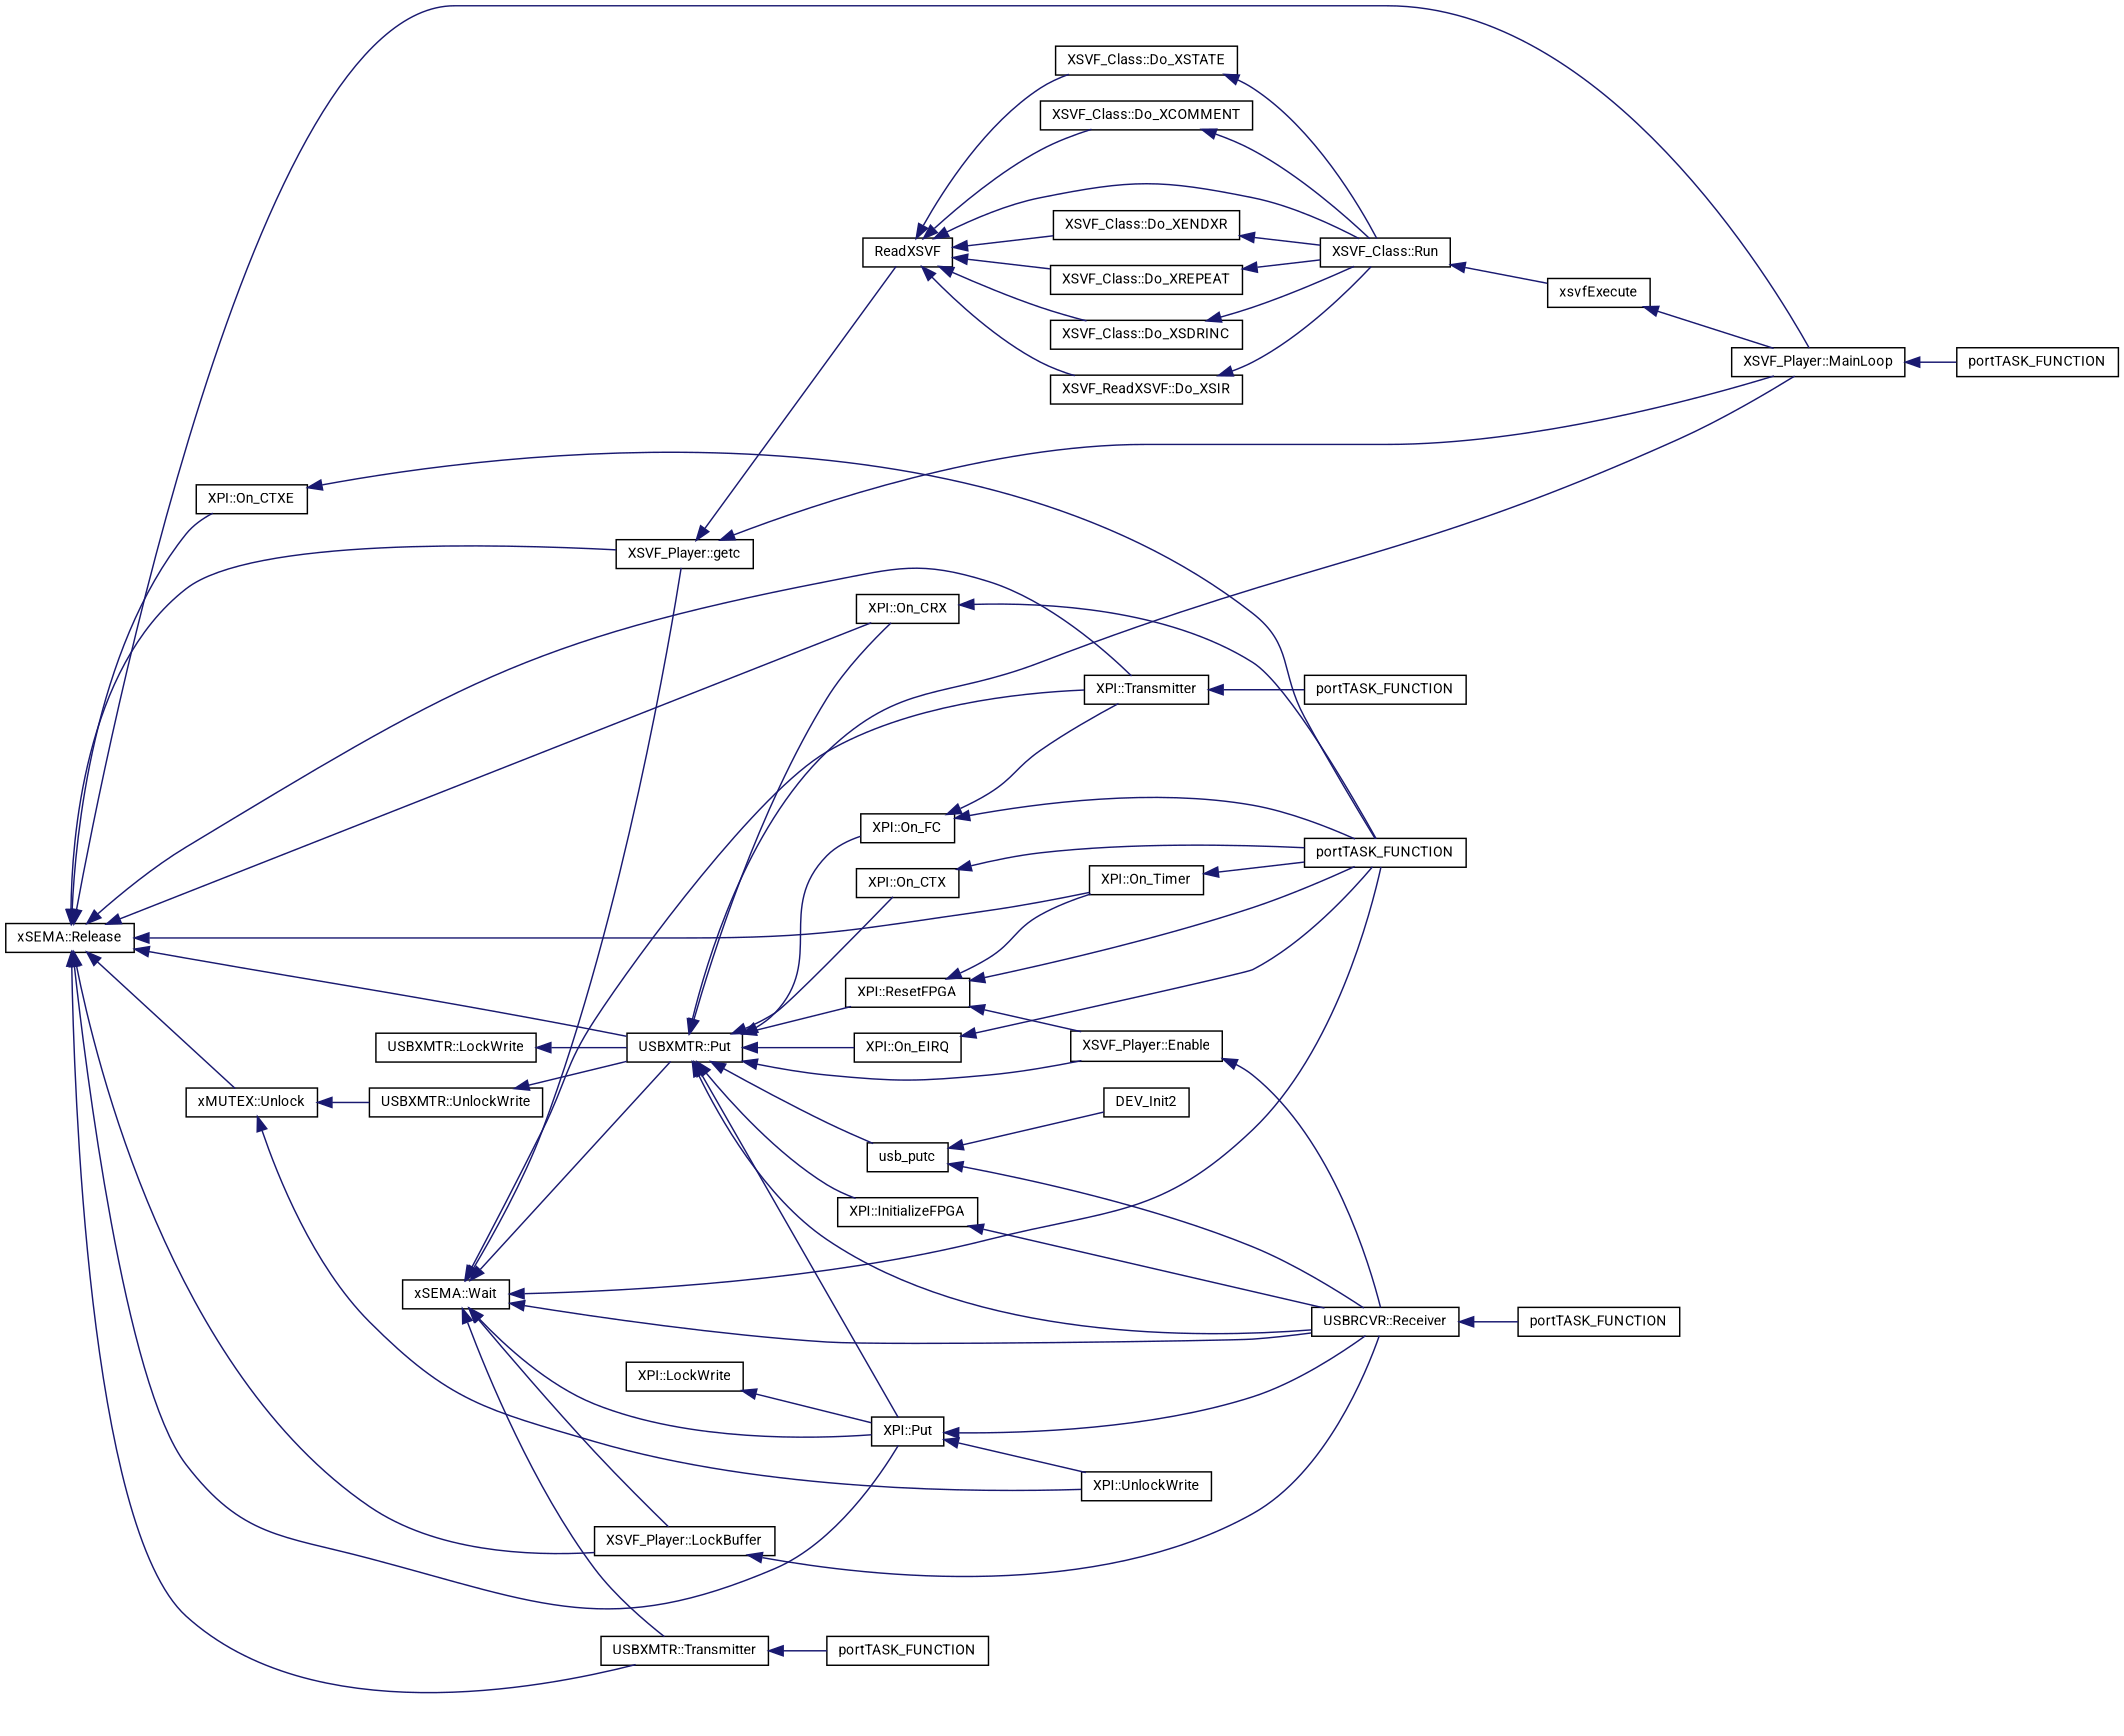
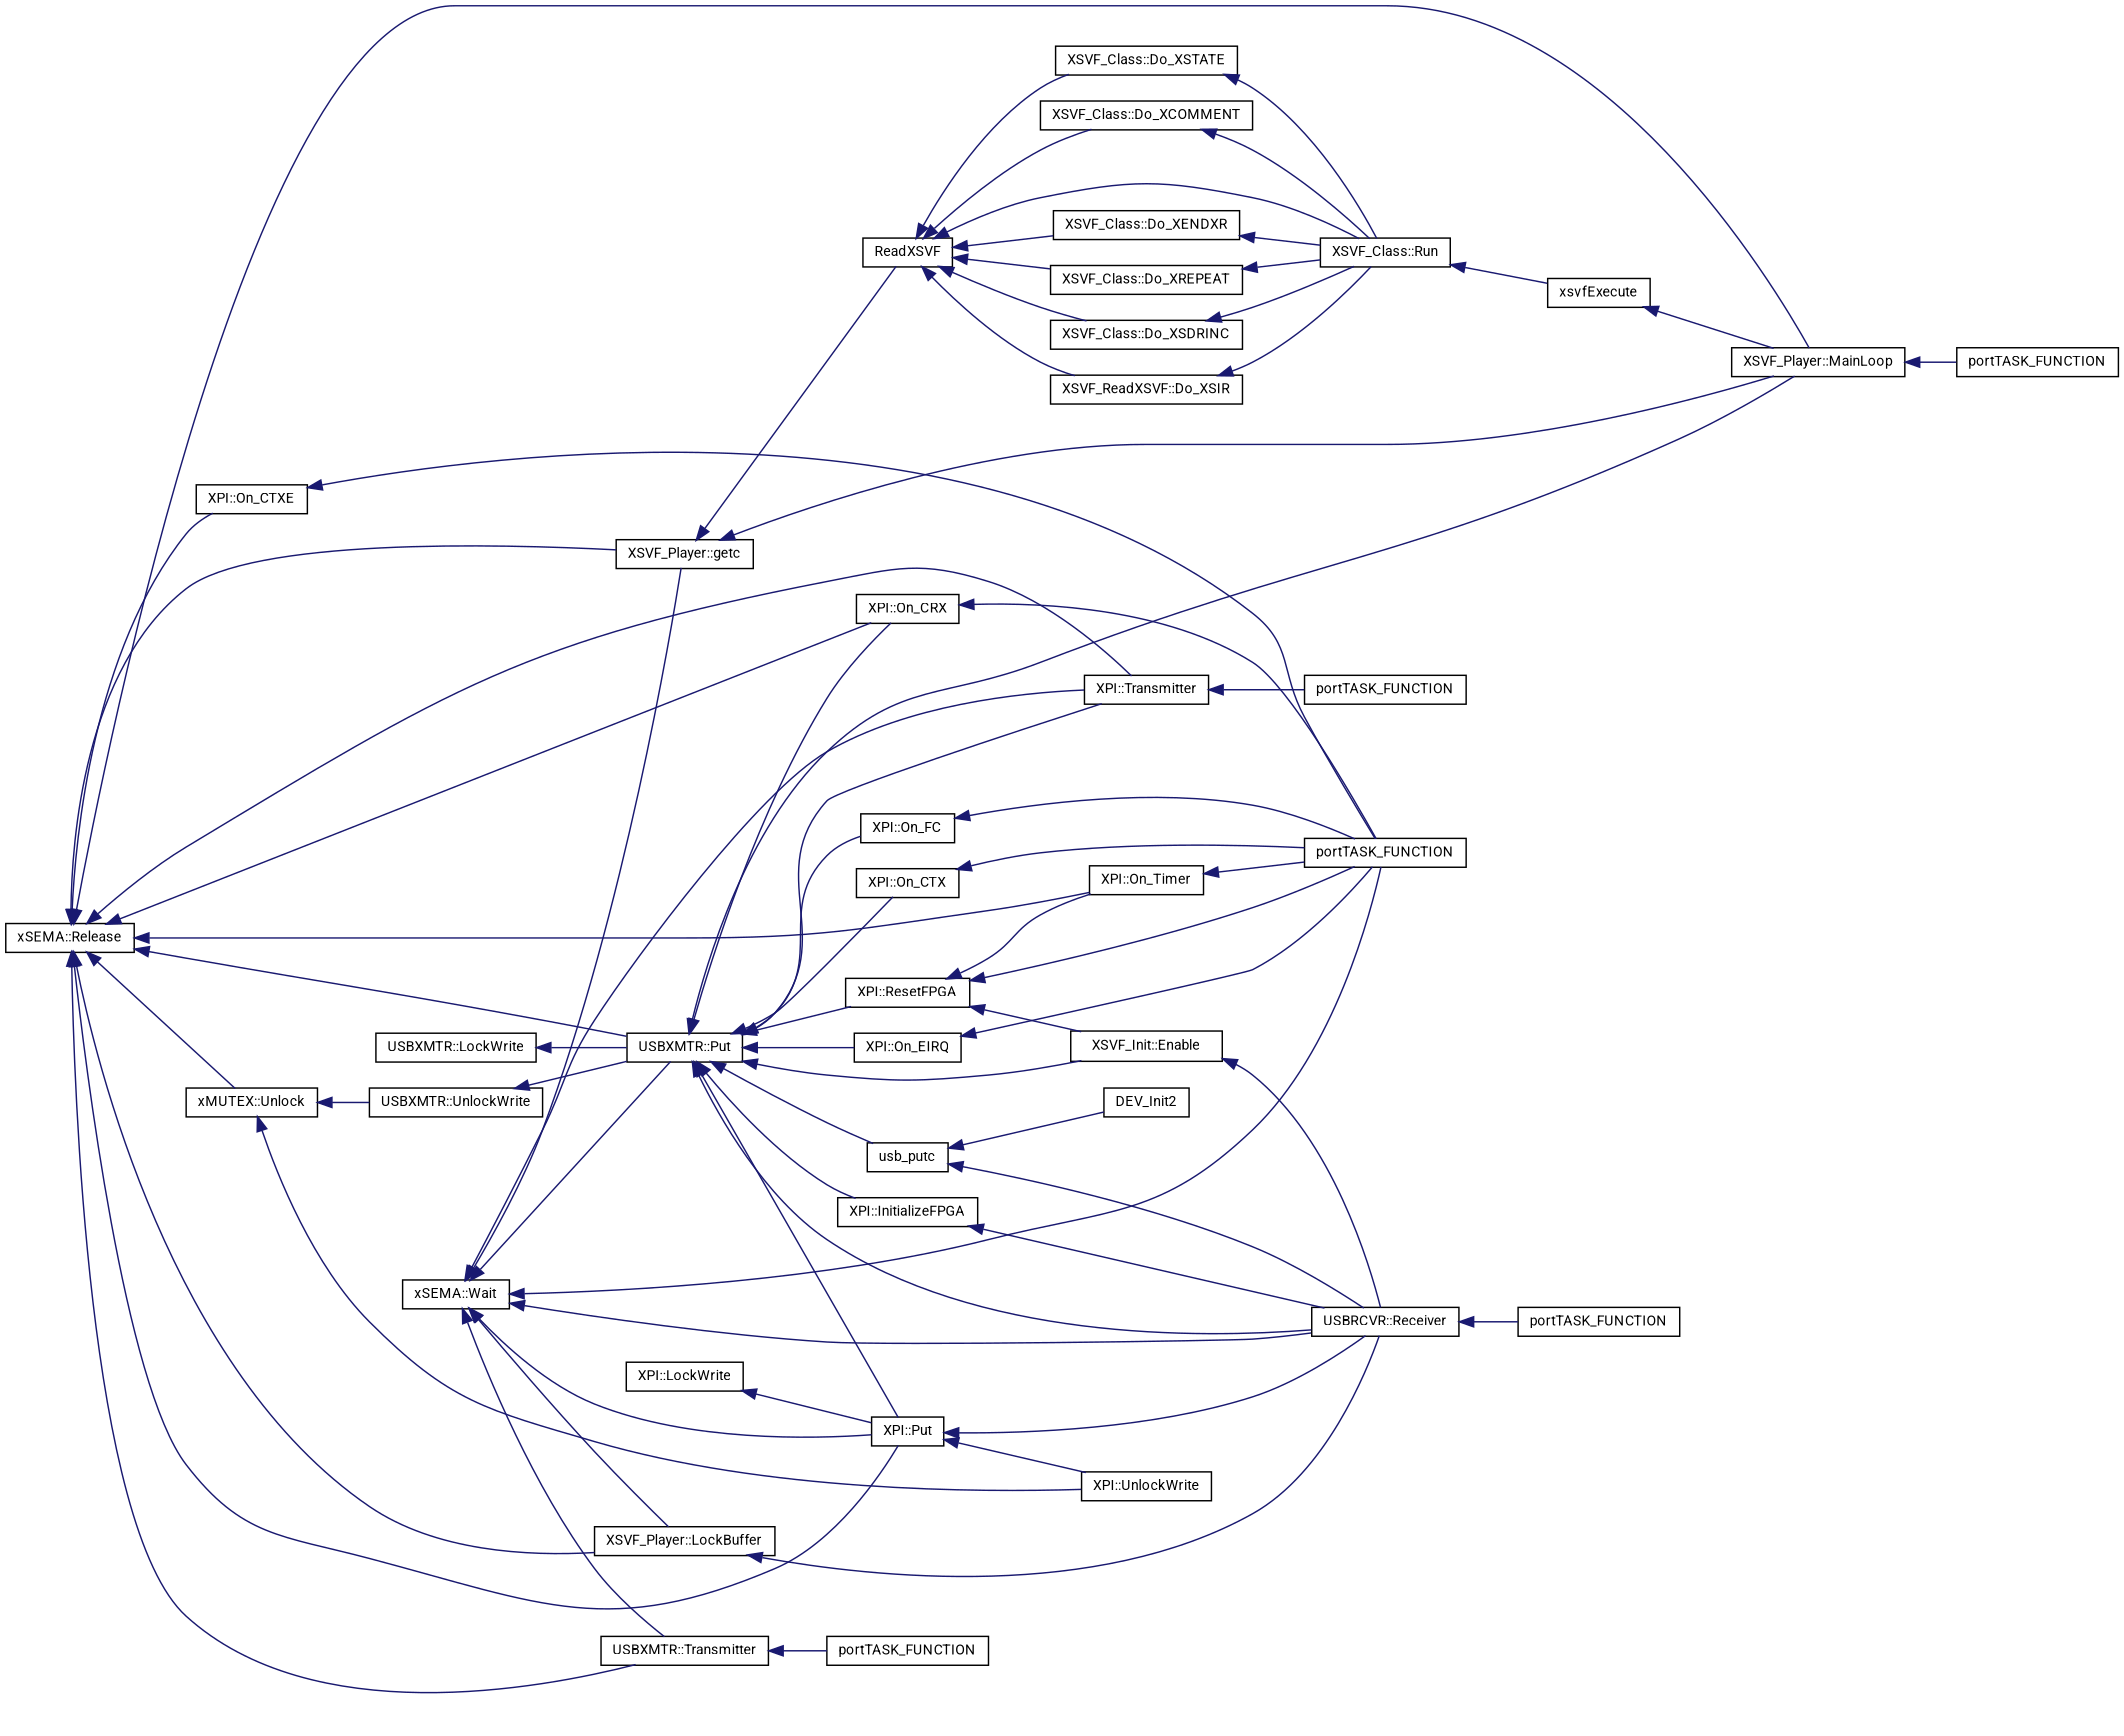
(1037, 753) -> (846, 792)
(1147, 1046) -> (1147, 1046)
